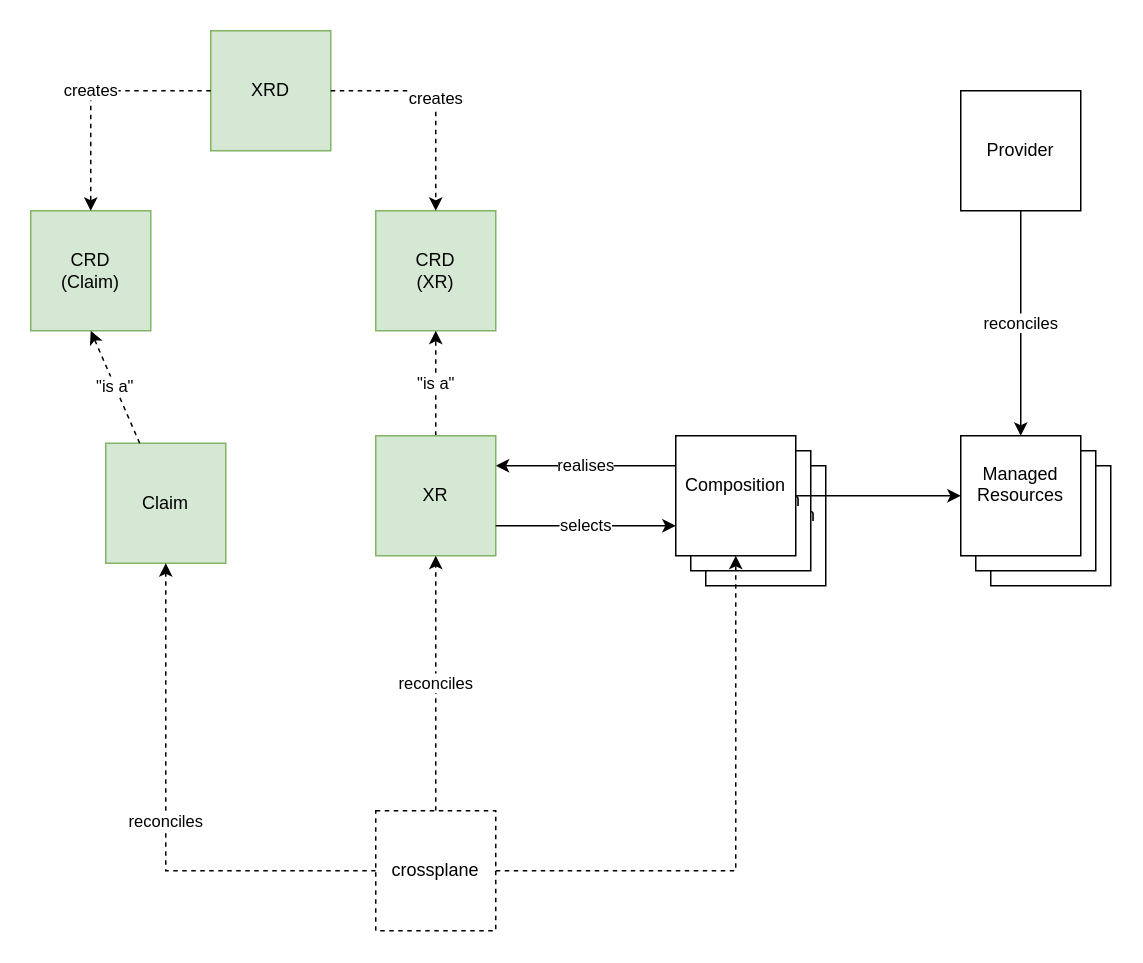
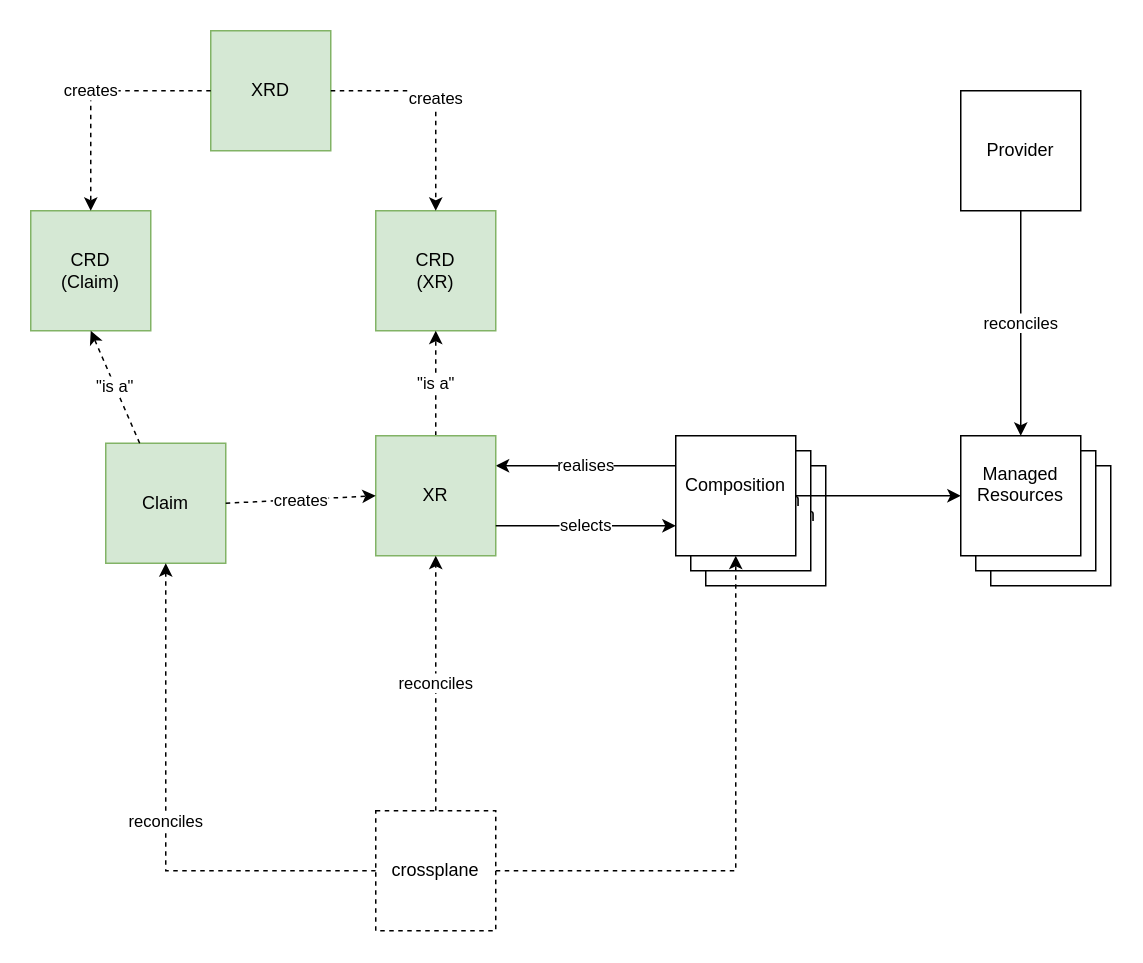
none -> (296, 500)
